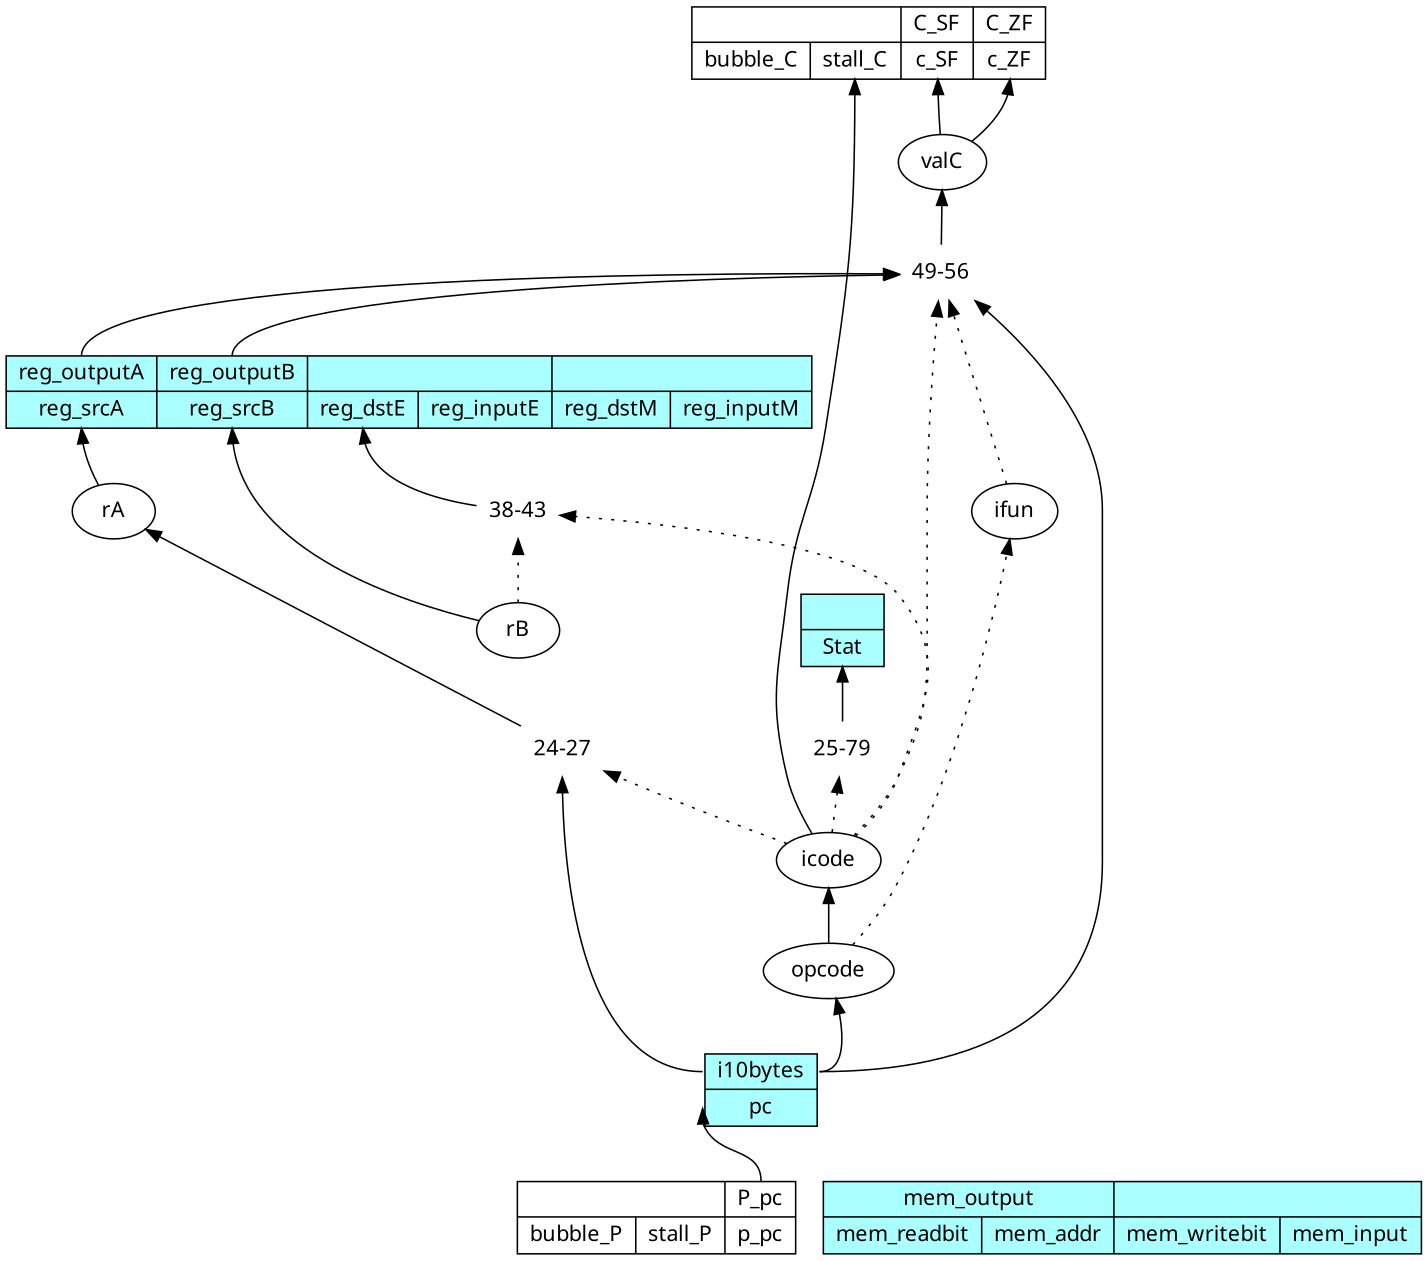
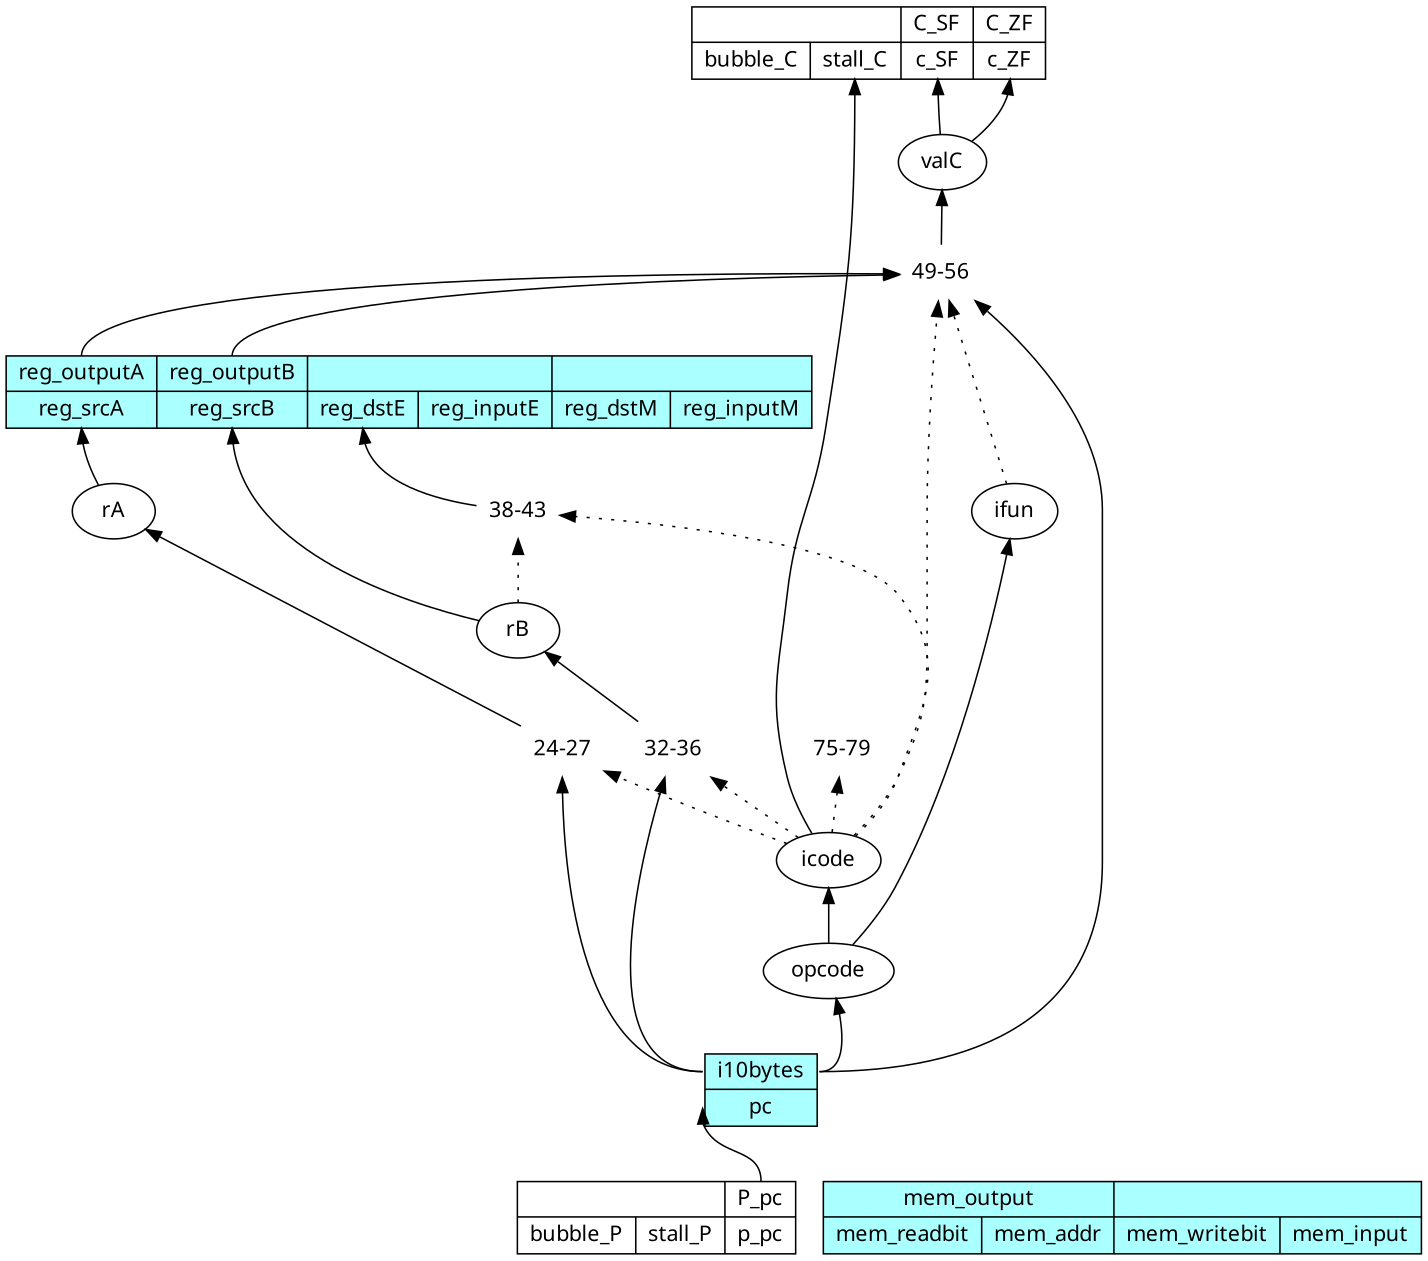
(843, 630) -> none
none -> (673, 750)
(843, 750) -> (843, 750)
(951, 758) -> (951, 758)
